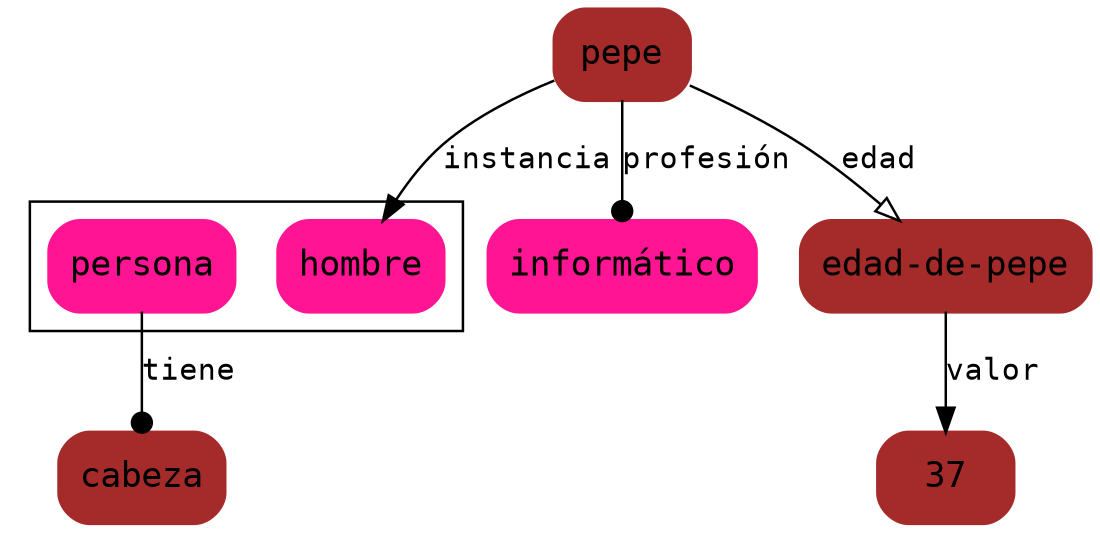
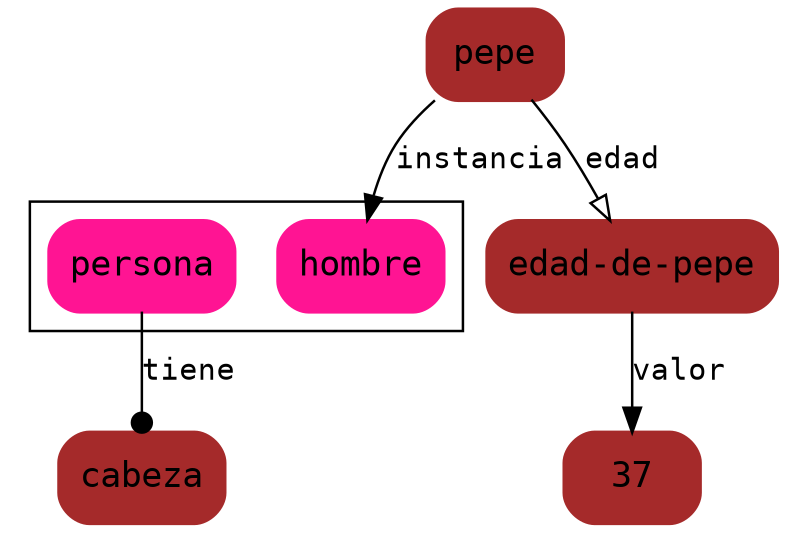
(622, 266) -> none
